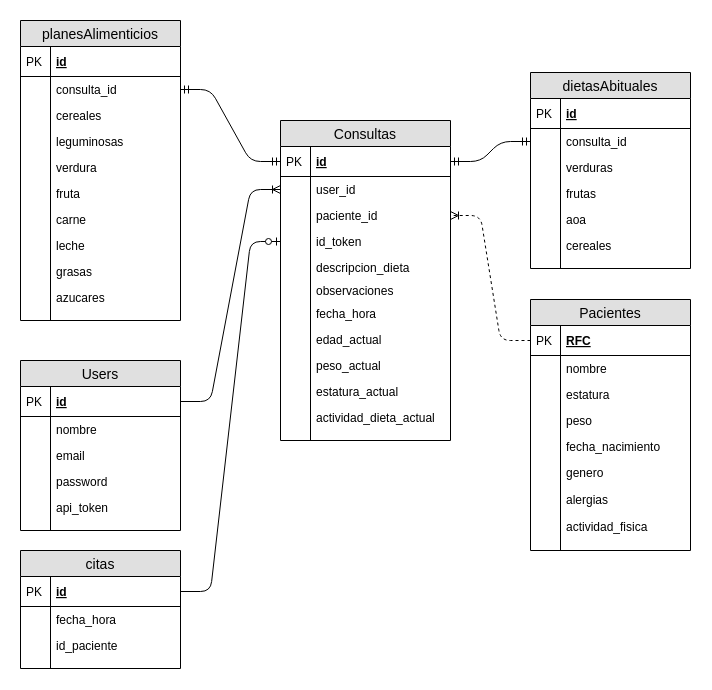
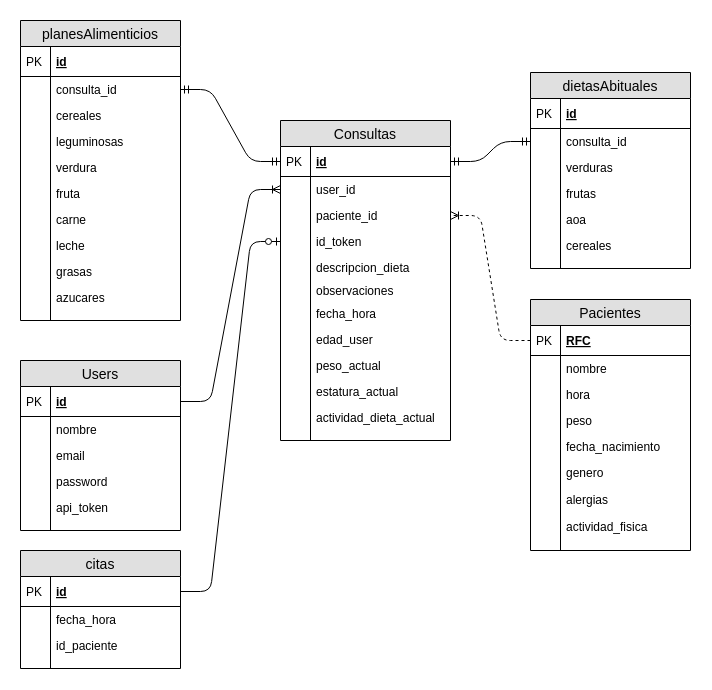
(351, 340) -> (346, 340)
(593, 395) -> (579, 395)
